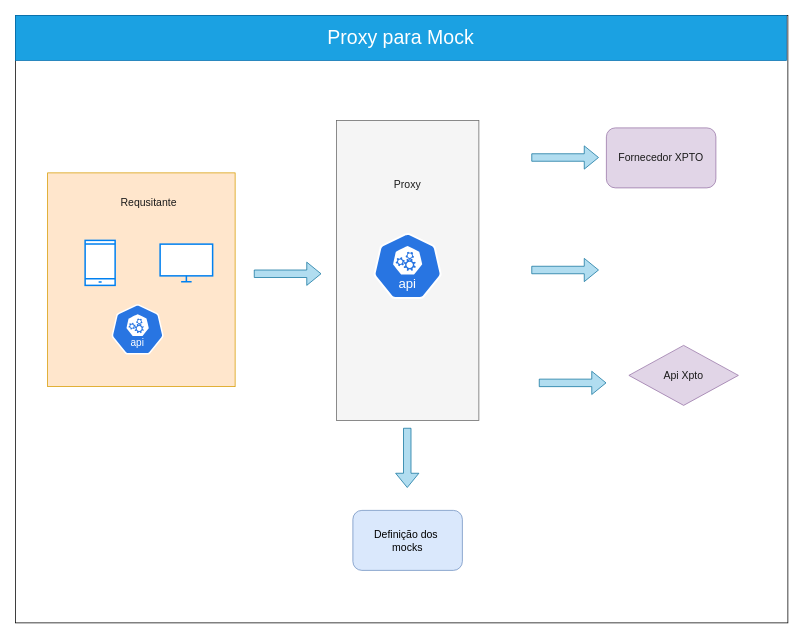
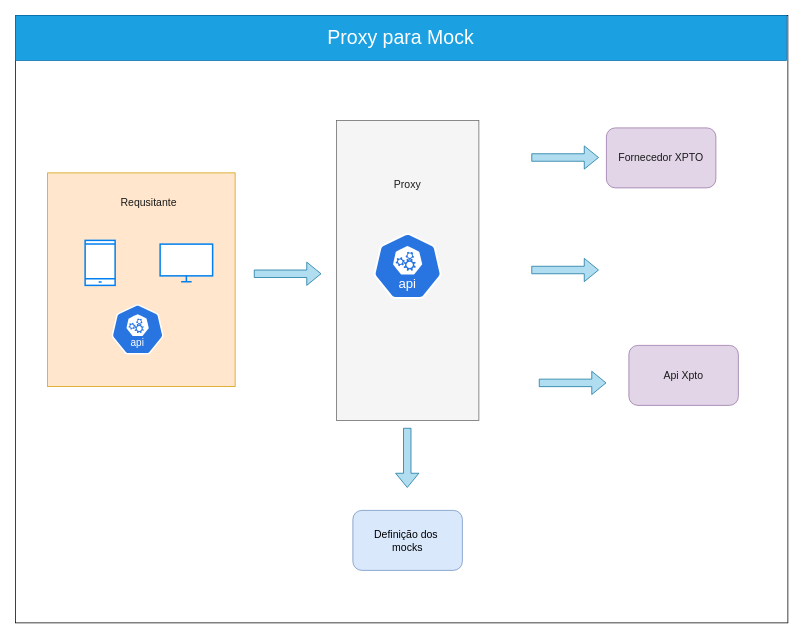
(684, 375) -> (684, 375)
